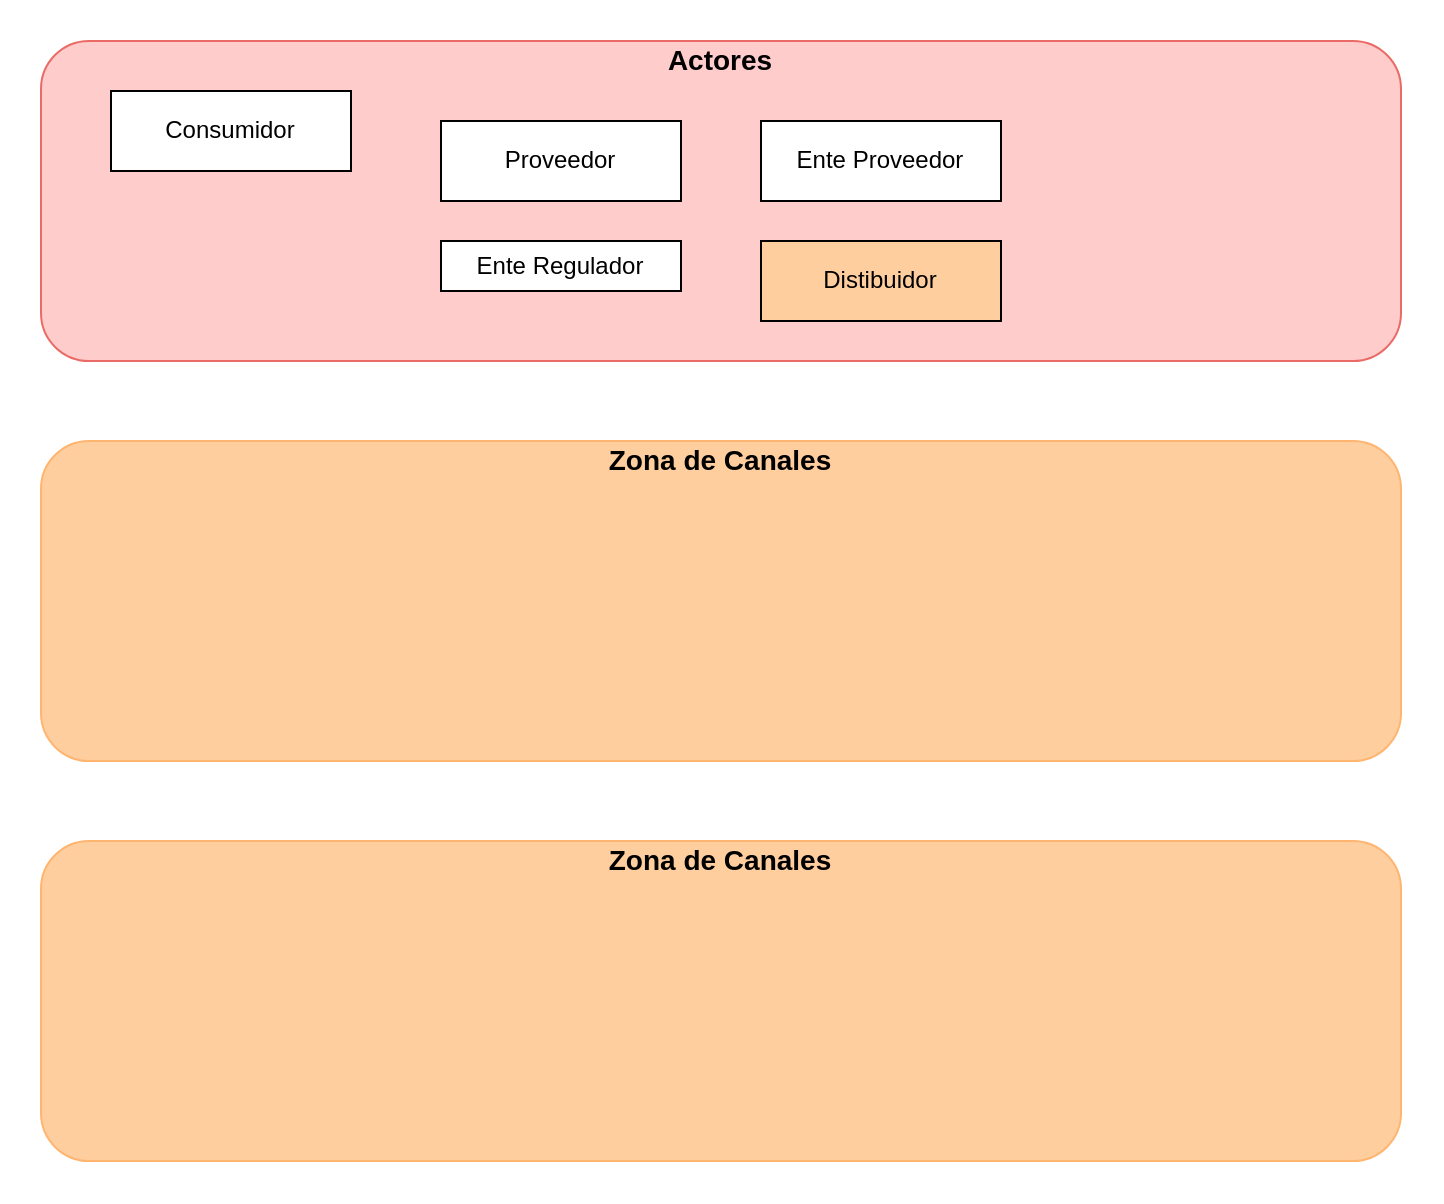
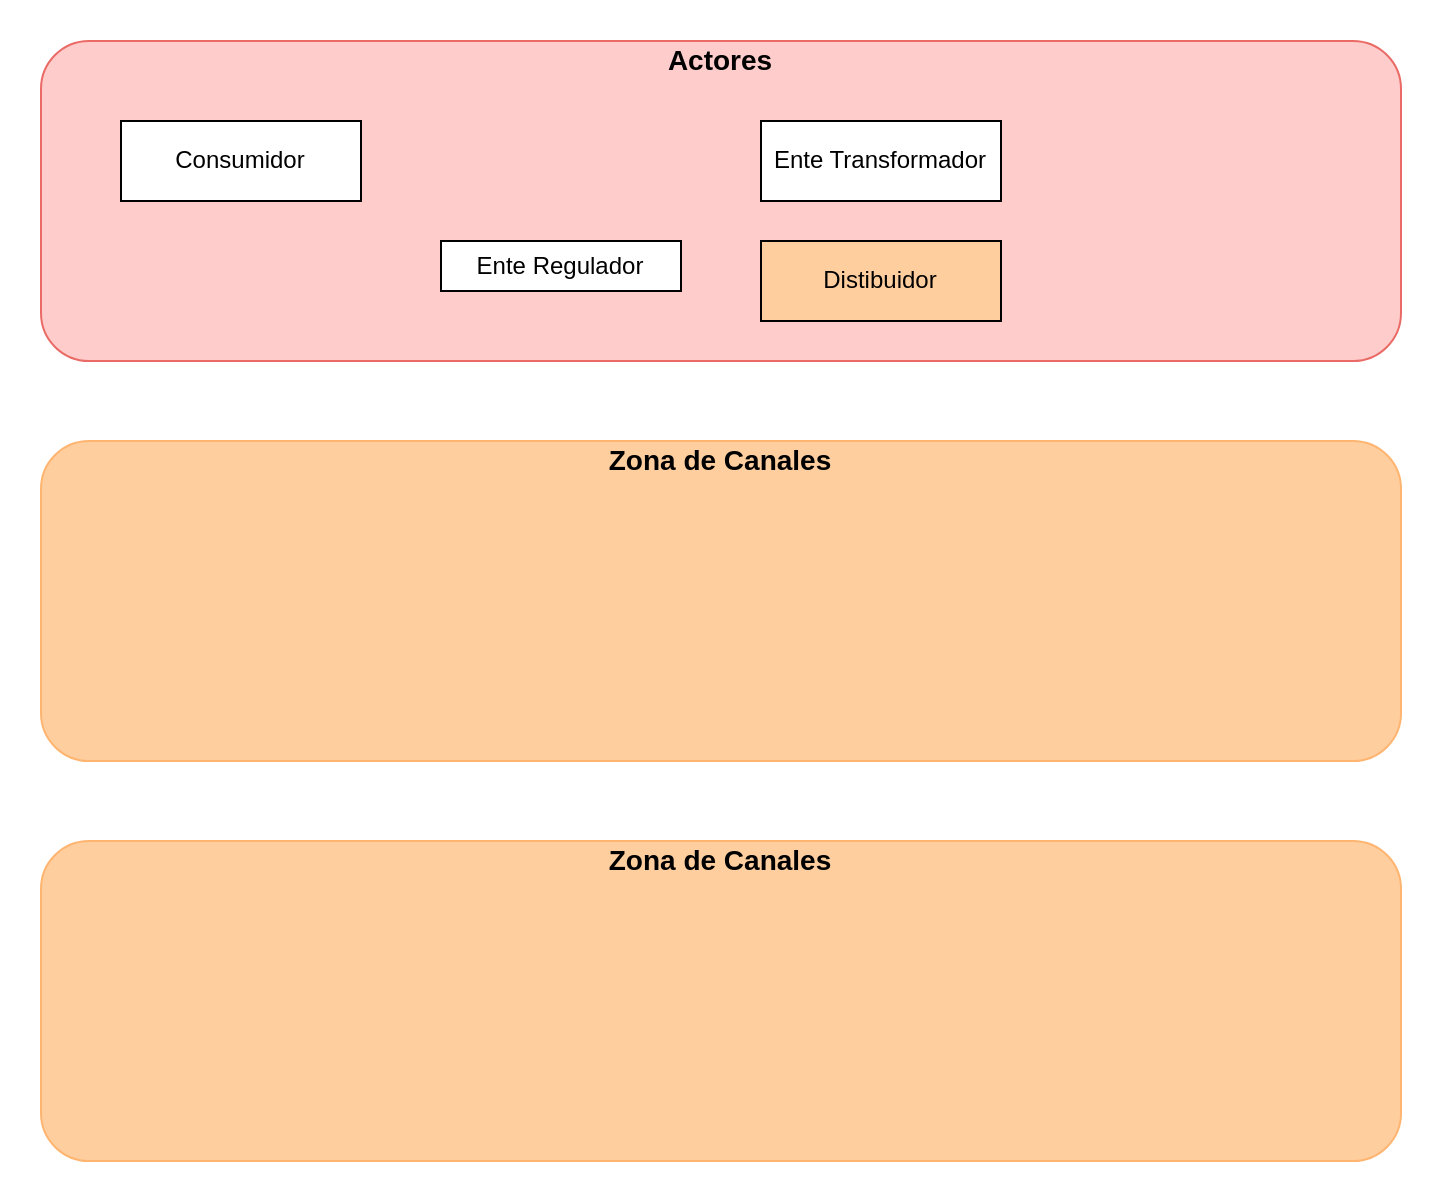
(231, 131) -> (241, 161)
(561, 161) -> none
(881, 161) -> (881, 161)
